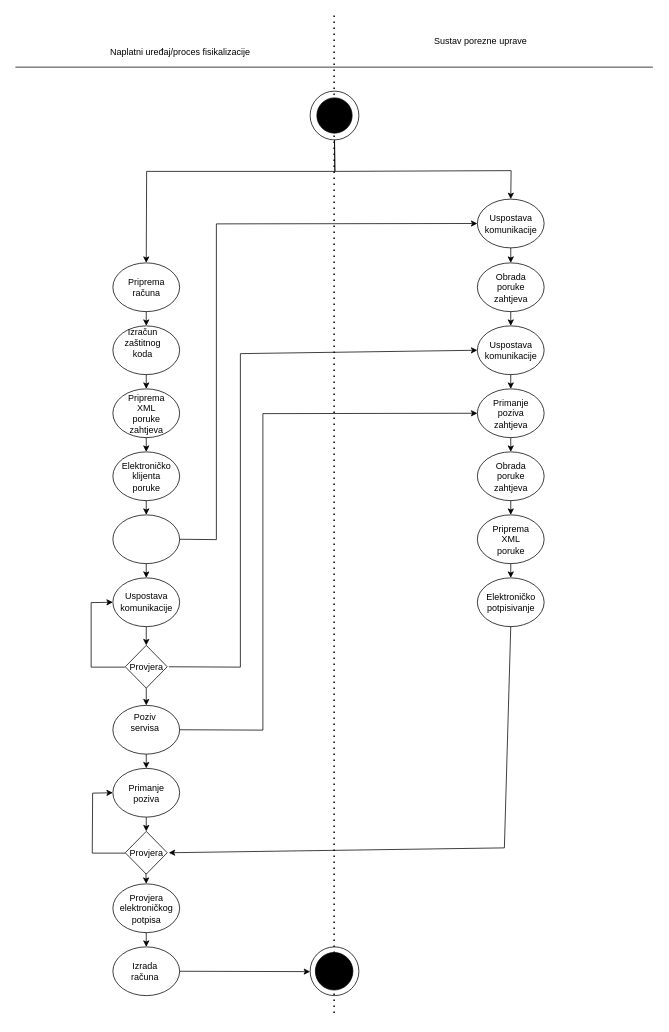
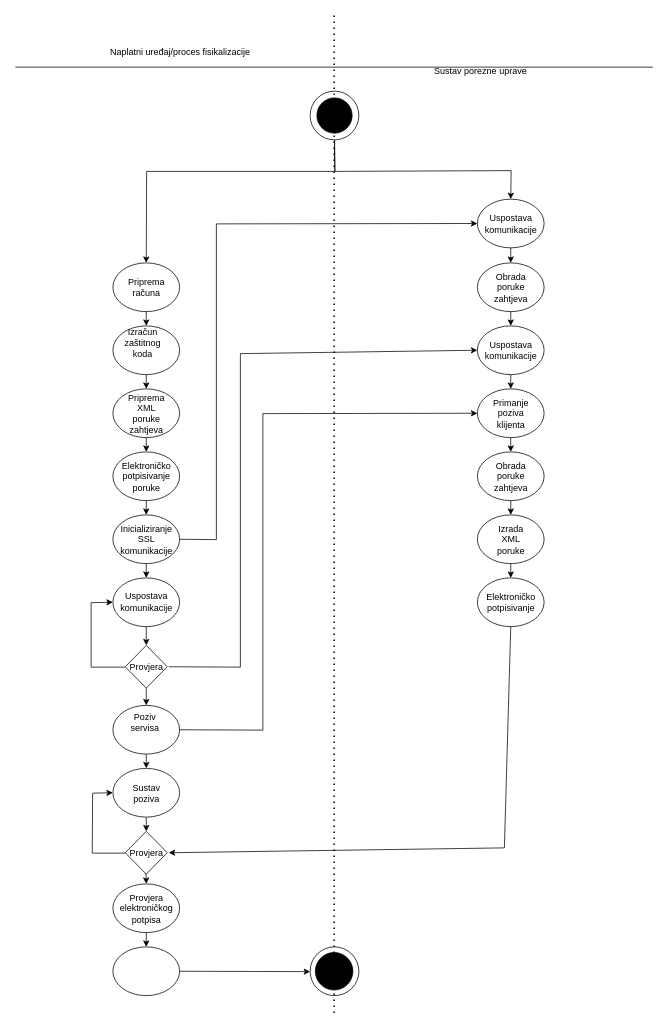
(481, 41) -> (481, 71)
(511, 414) -> (511, 414)
(147, 477) -> (147, 477)
none -> (146, 539)
(511, 540) -> (511, 540)
(147, 793) -> (147, 793)
(145, 971) -> none
